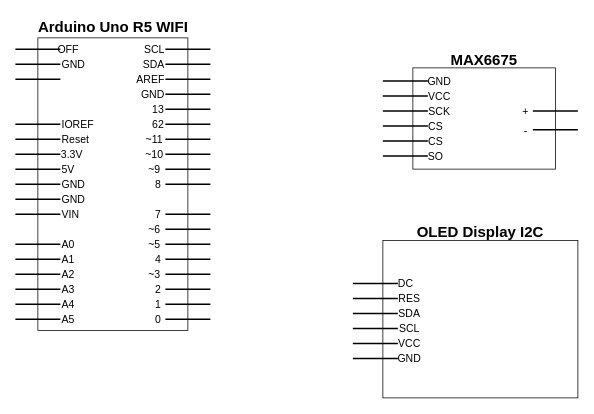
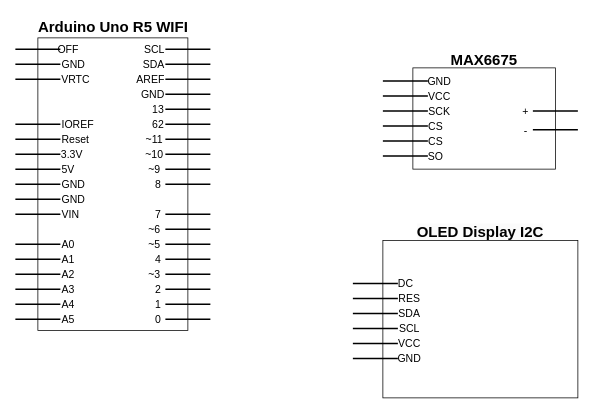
none -> (75, 77)
